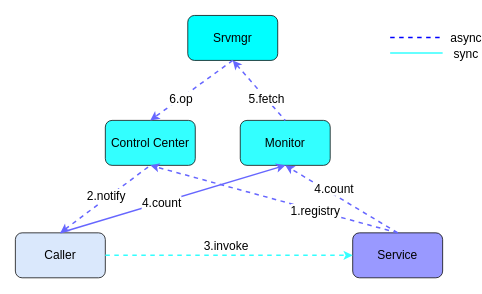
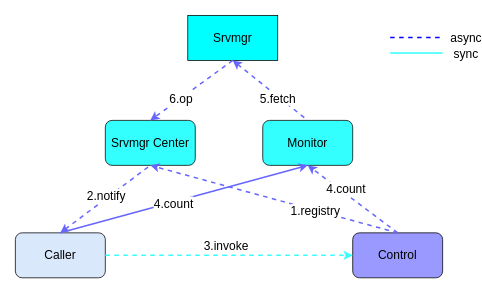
(233, 38) -> (233, 38)
(150, 143) -> (150, 143)
(285, 143) -> (308, 143)
(398, 255) -> (398, 255)
